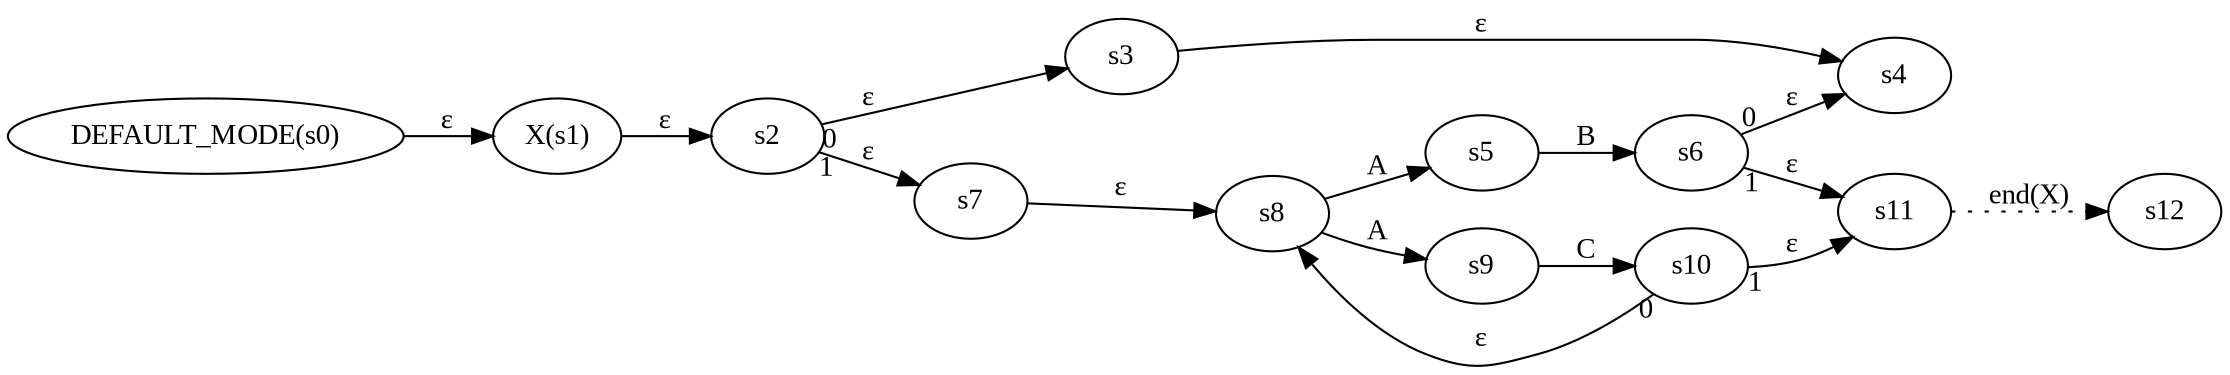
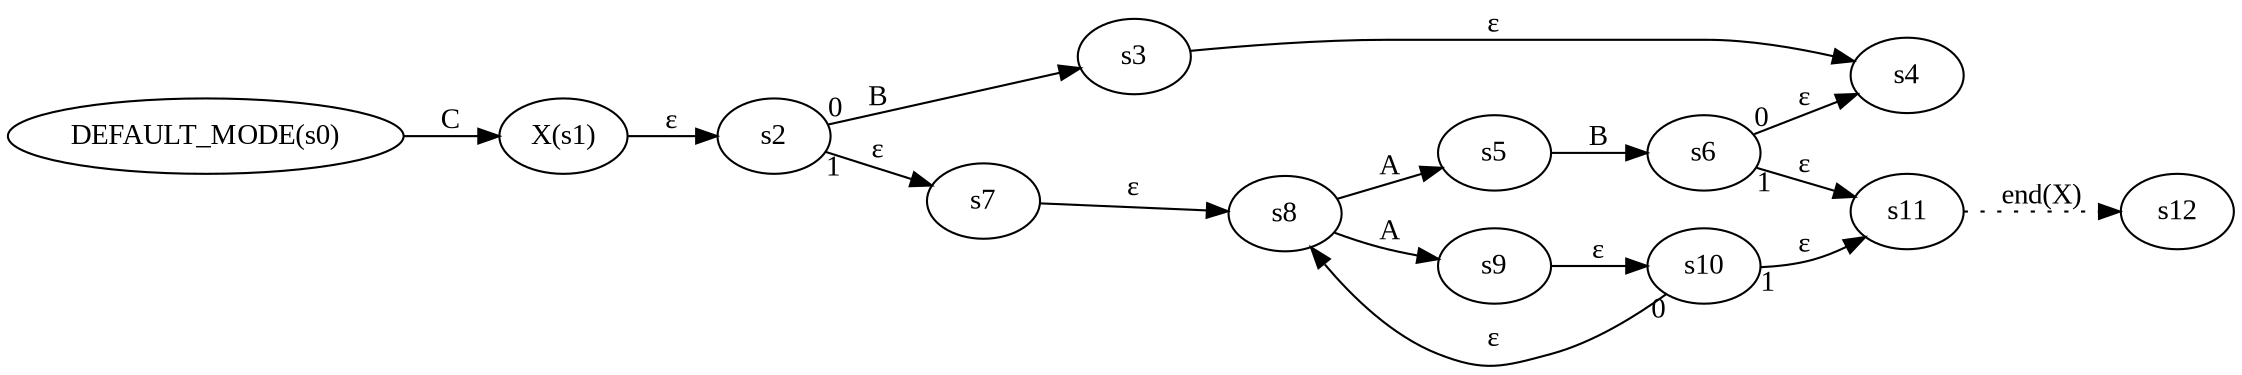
(869, 97) -> (879, 97)
(448, 120) -> (451, 120)
(1587, 250) -> (1599, 250)
